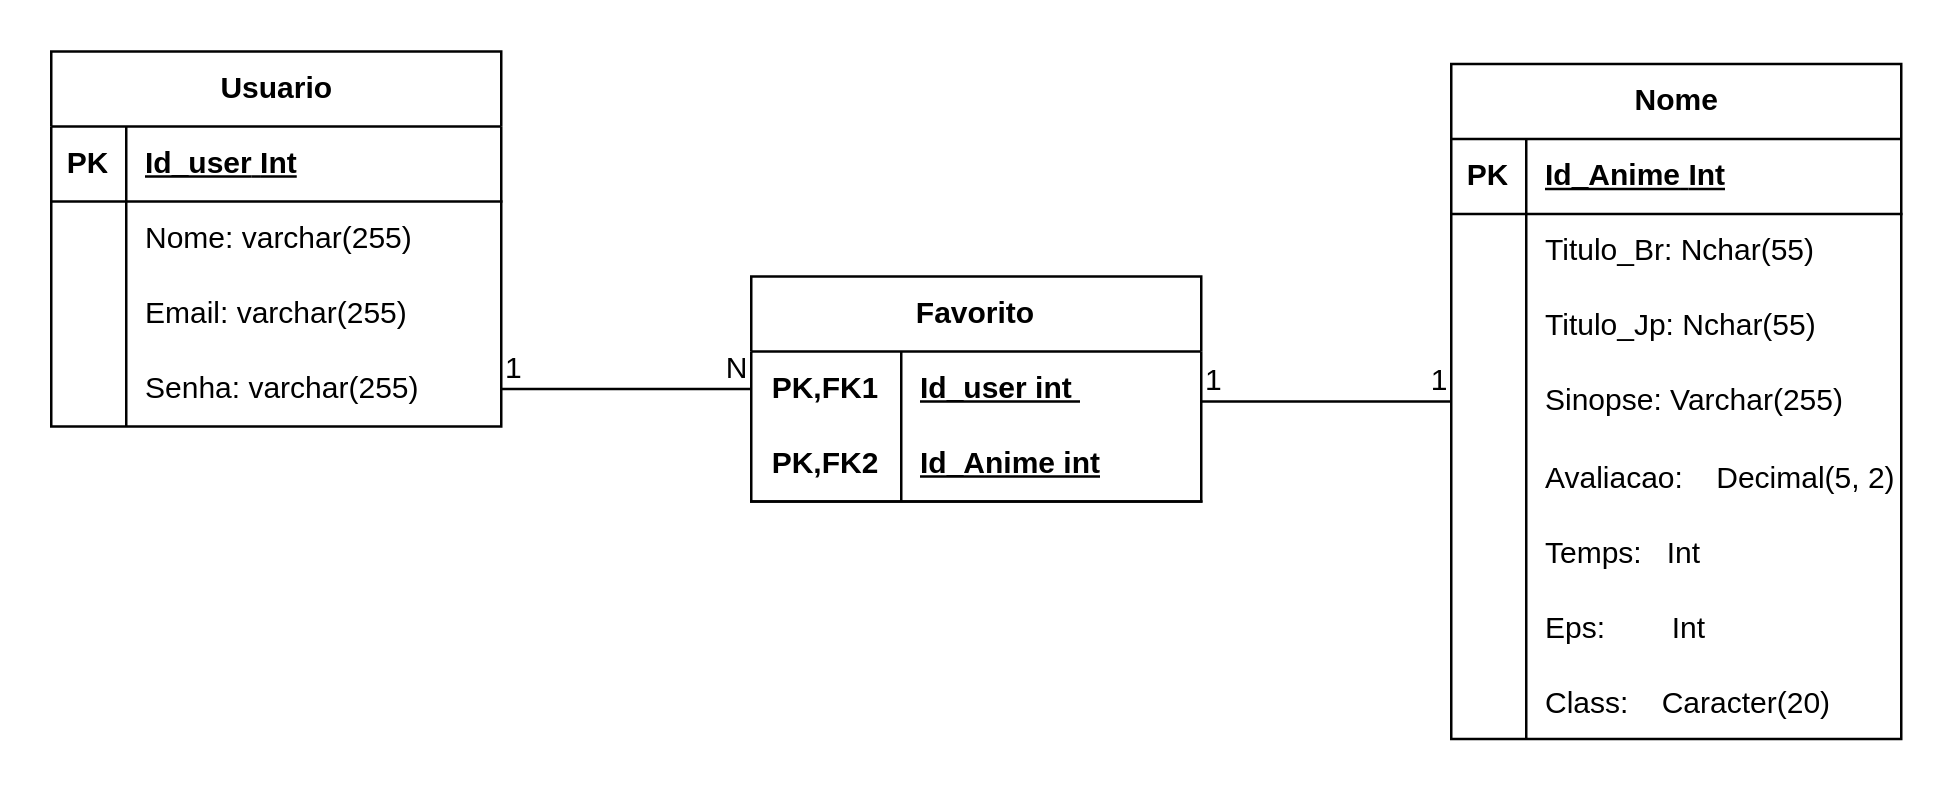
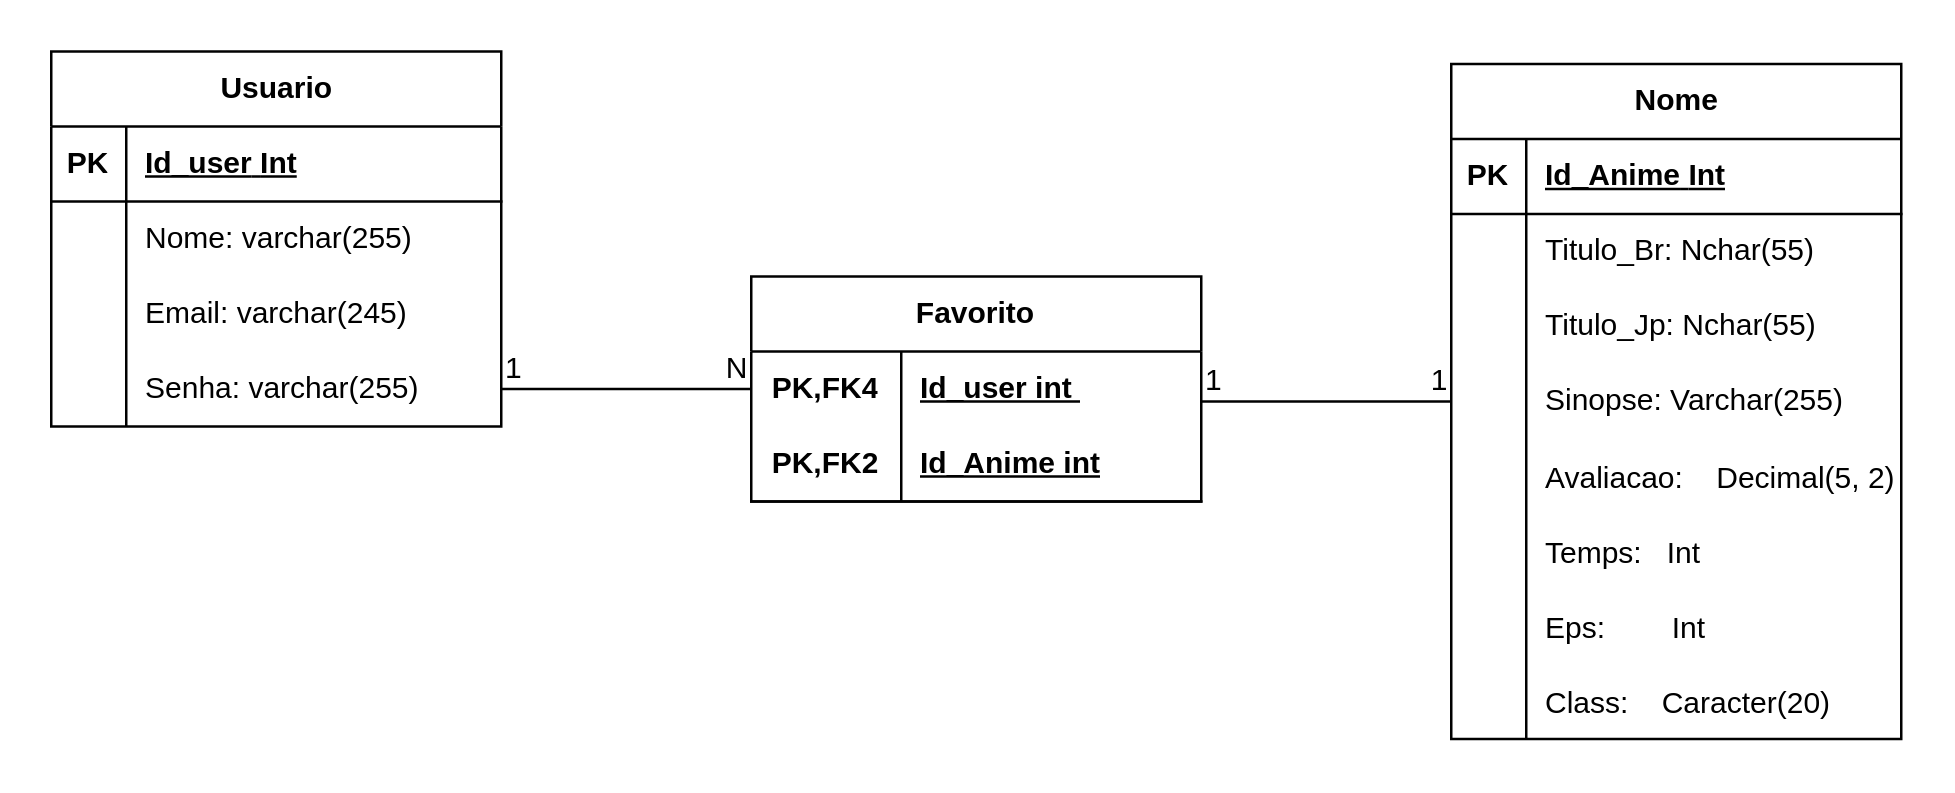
(290, 314) -> (290, 314)
(826, 389) -> (826, 389)
